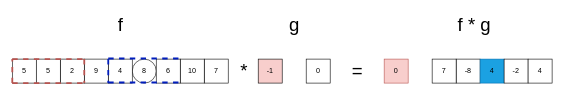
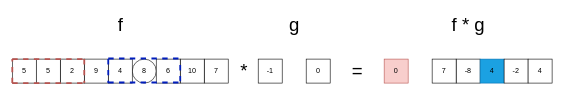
(474, 24) -> (468, 24)
(270, 71) -> (270, 71)
none -> (180, 72)
